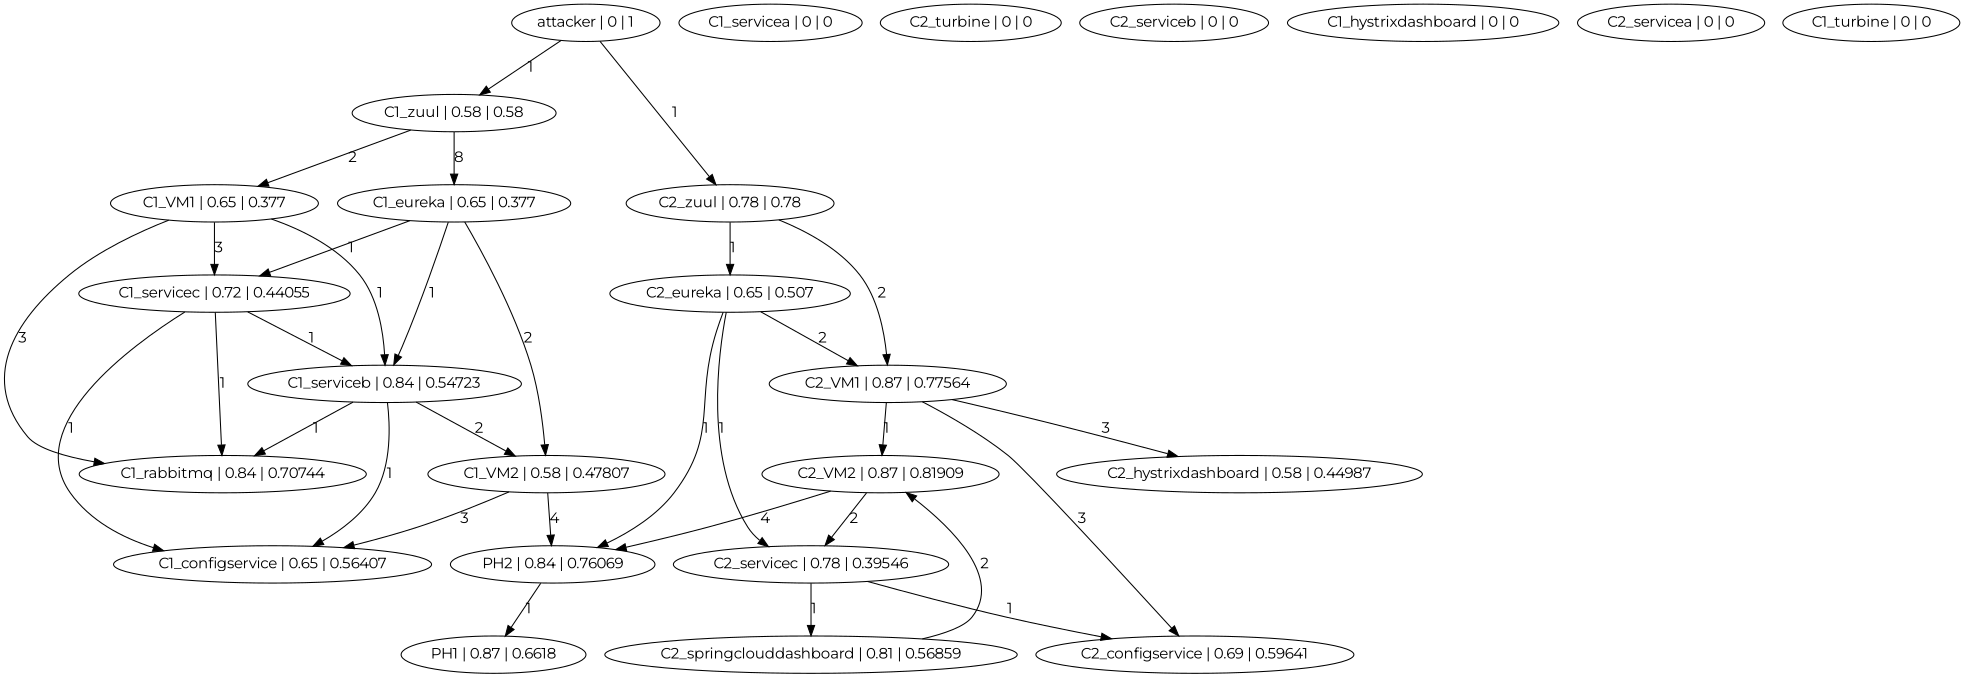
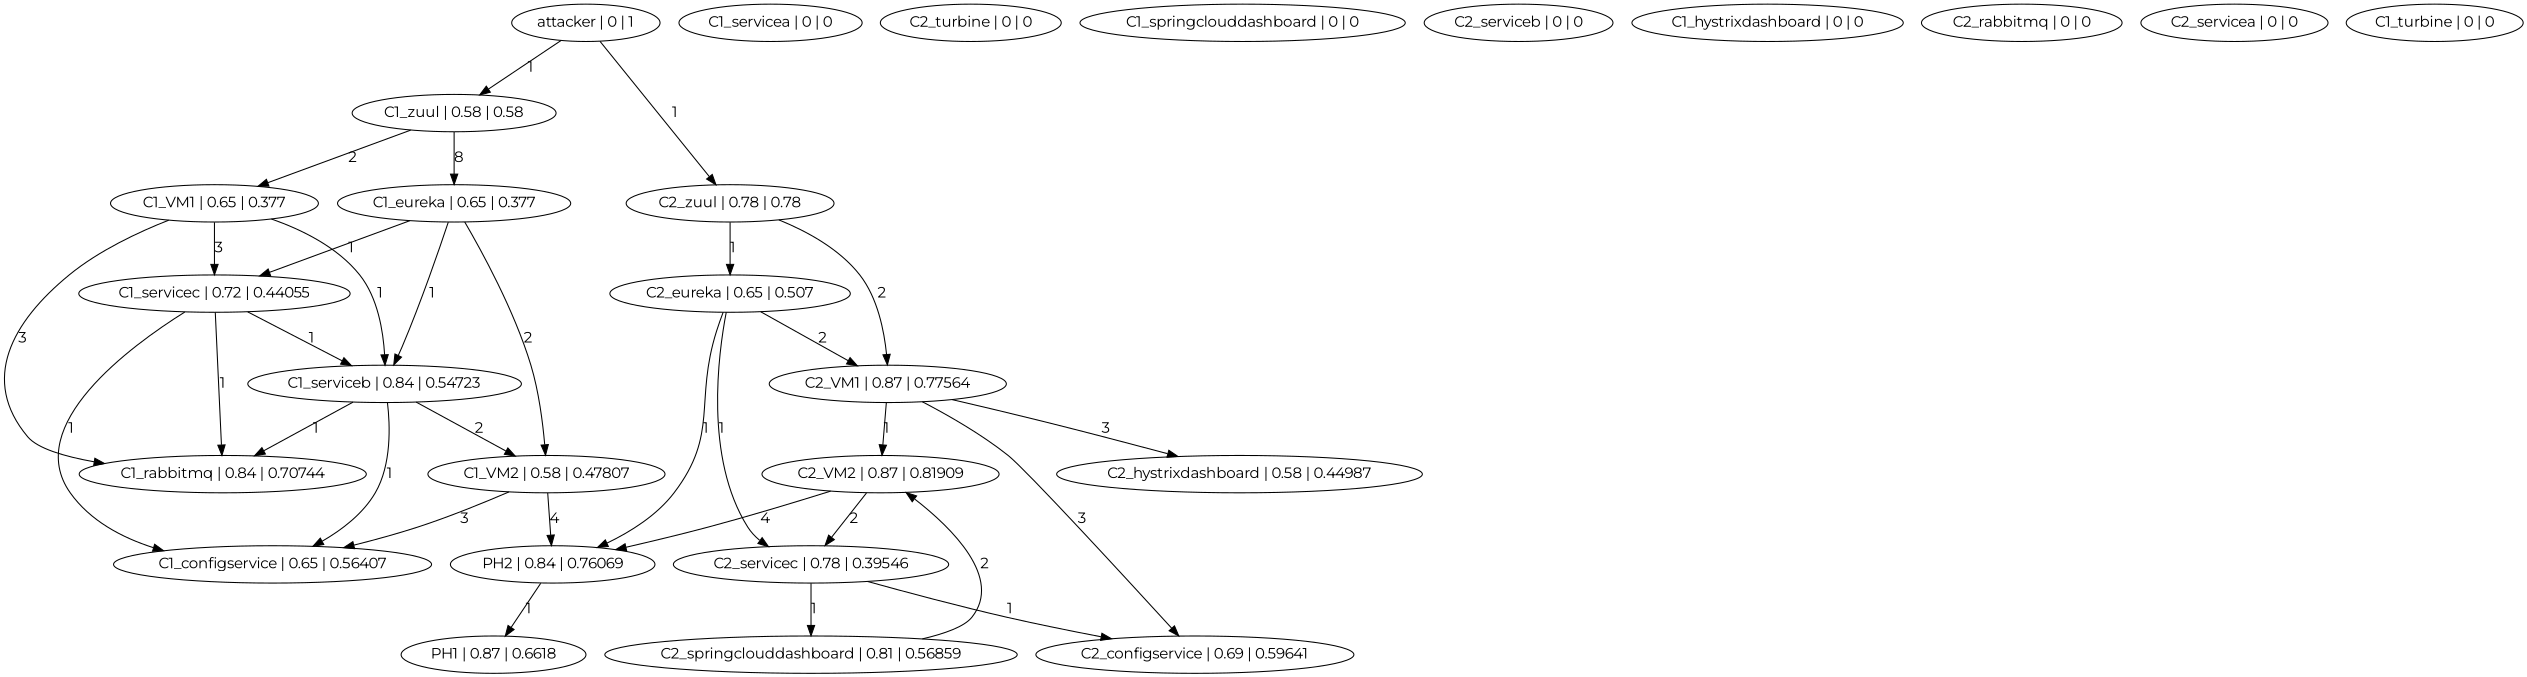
none -> (1243, 23)
none -> (2022, 23)
